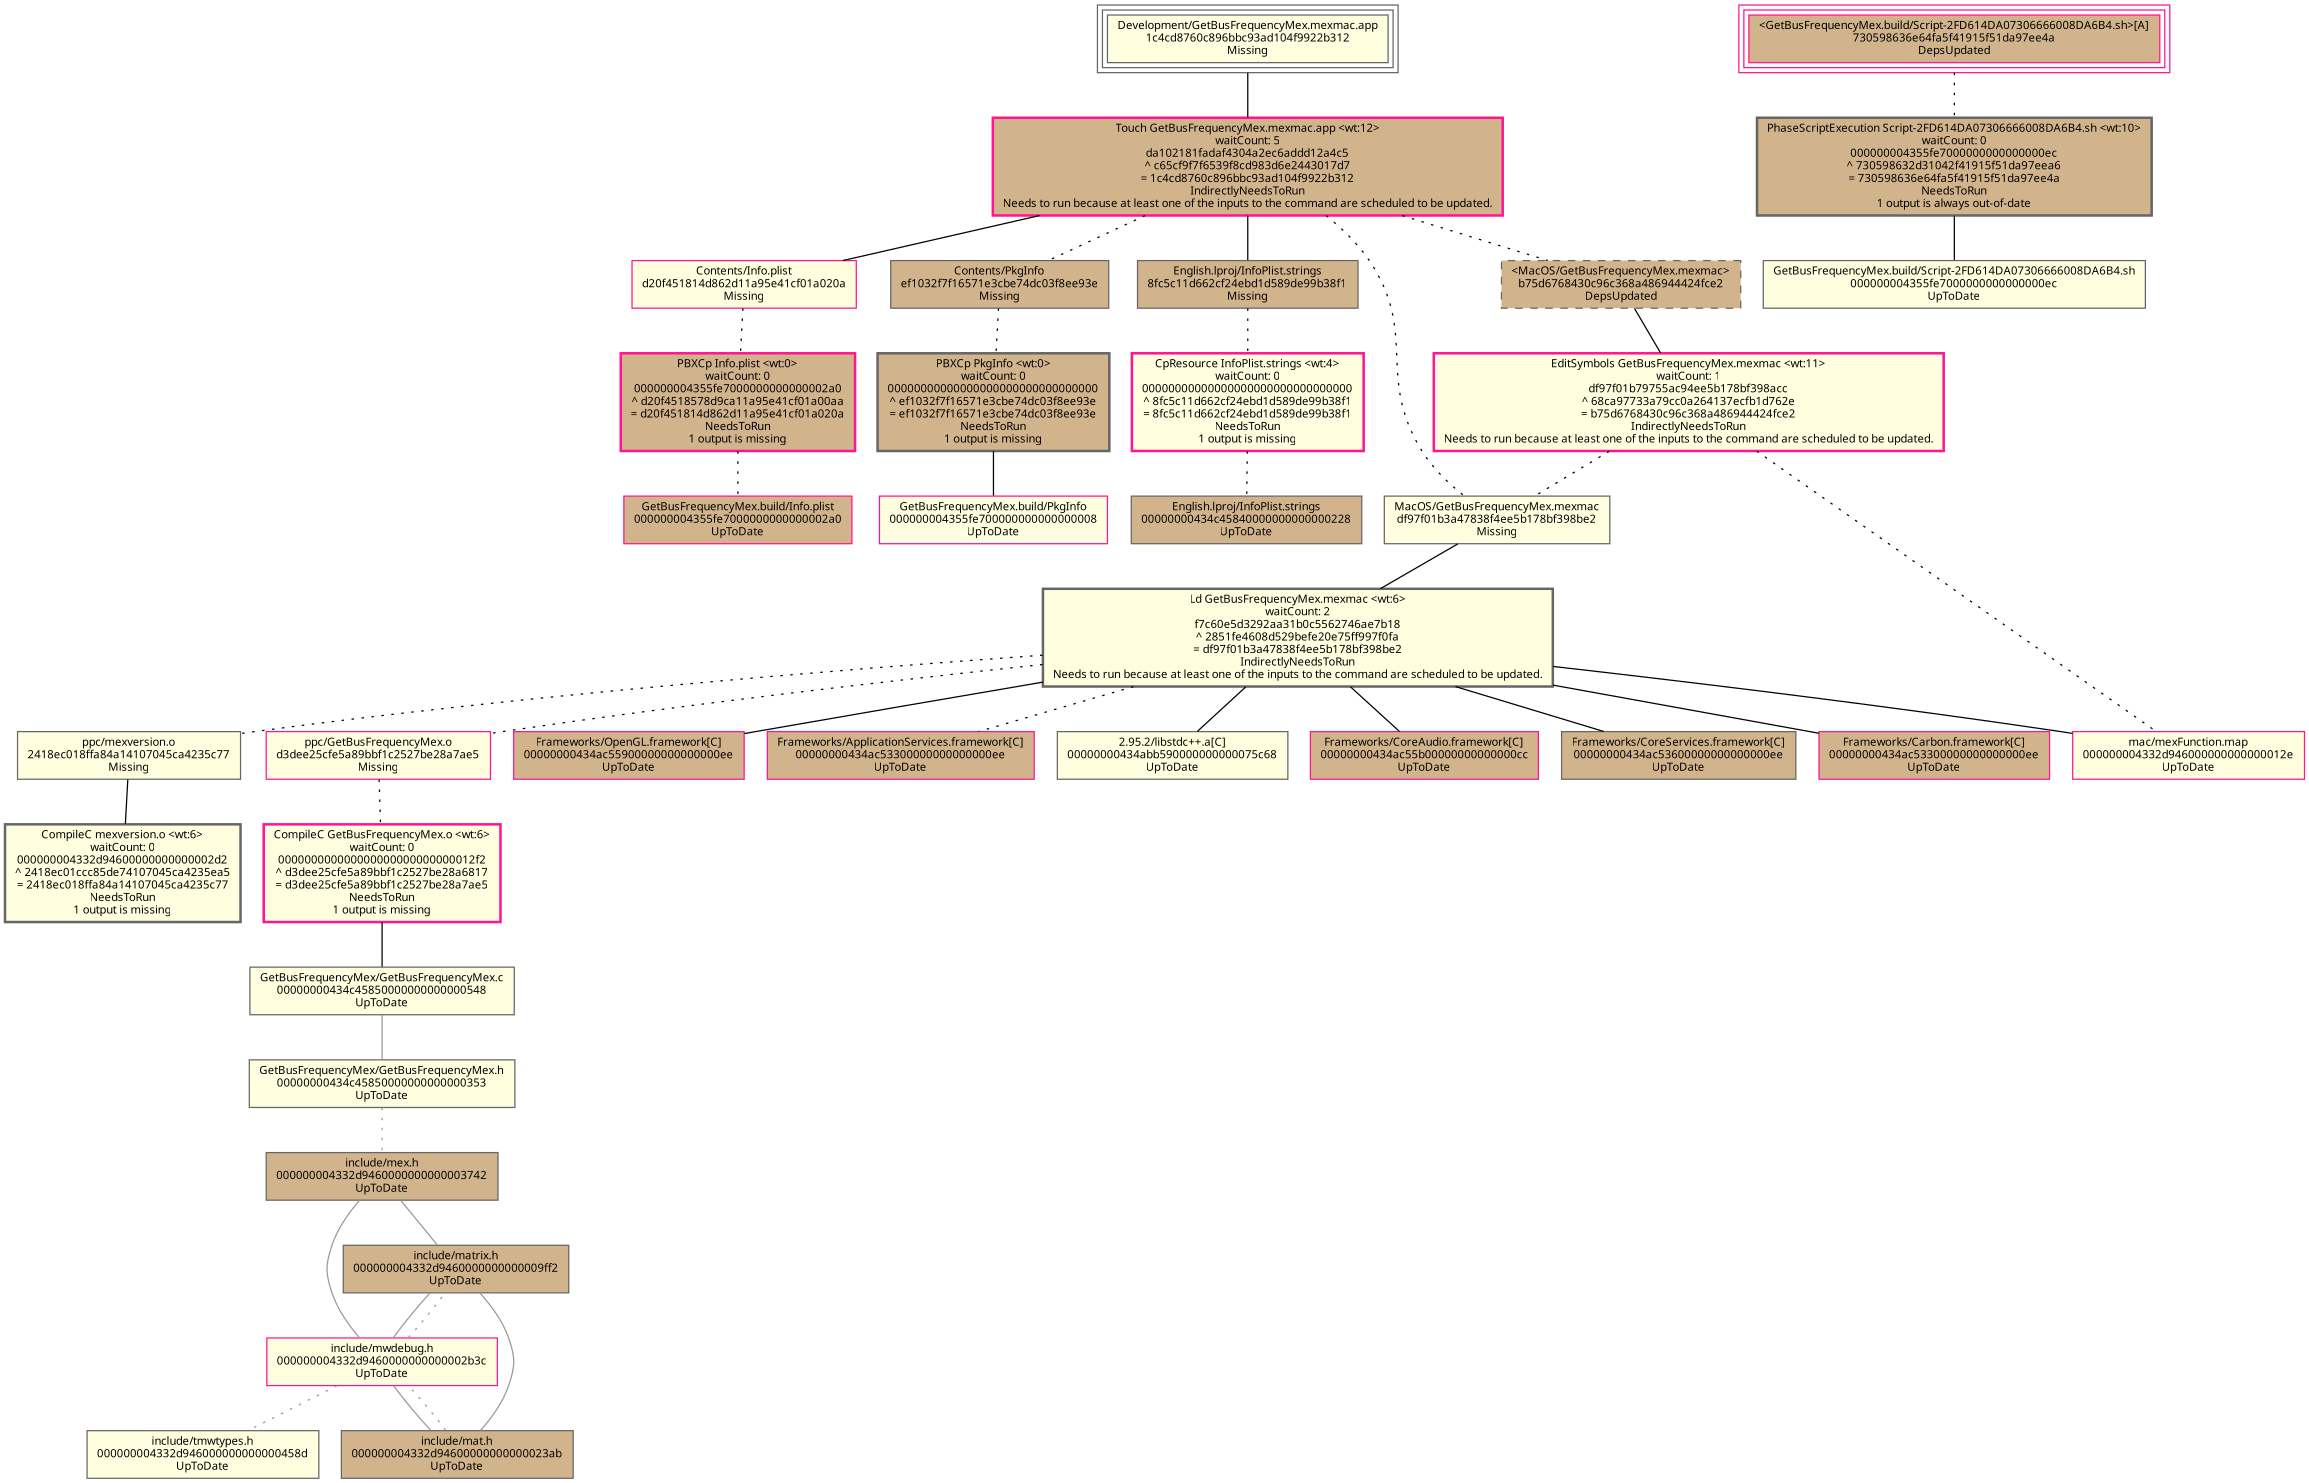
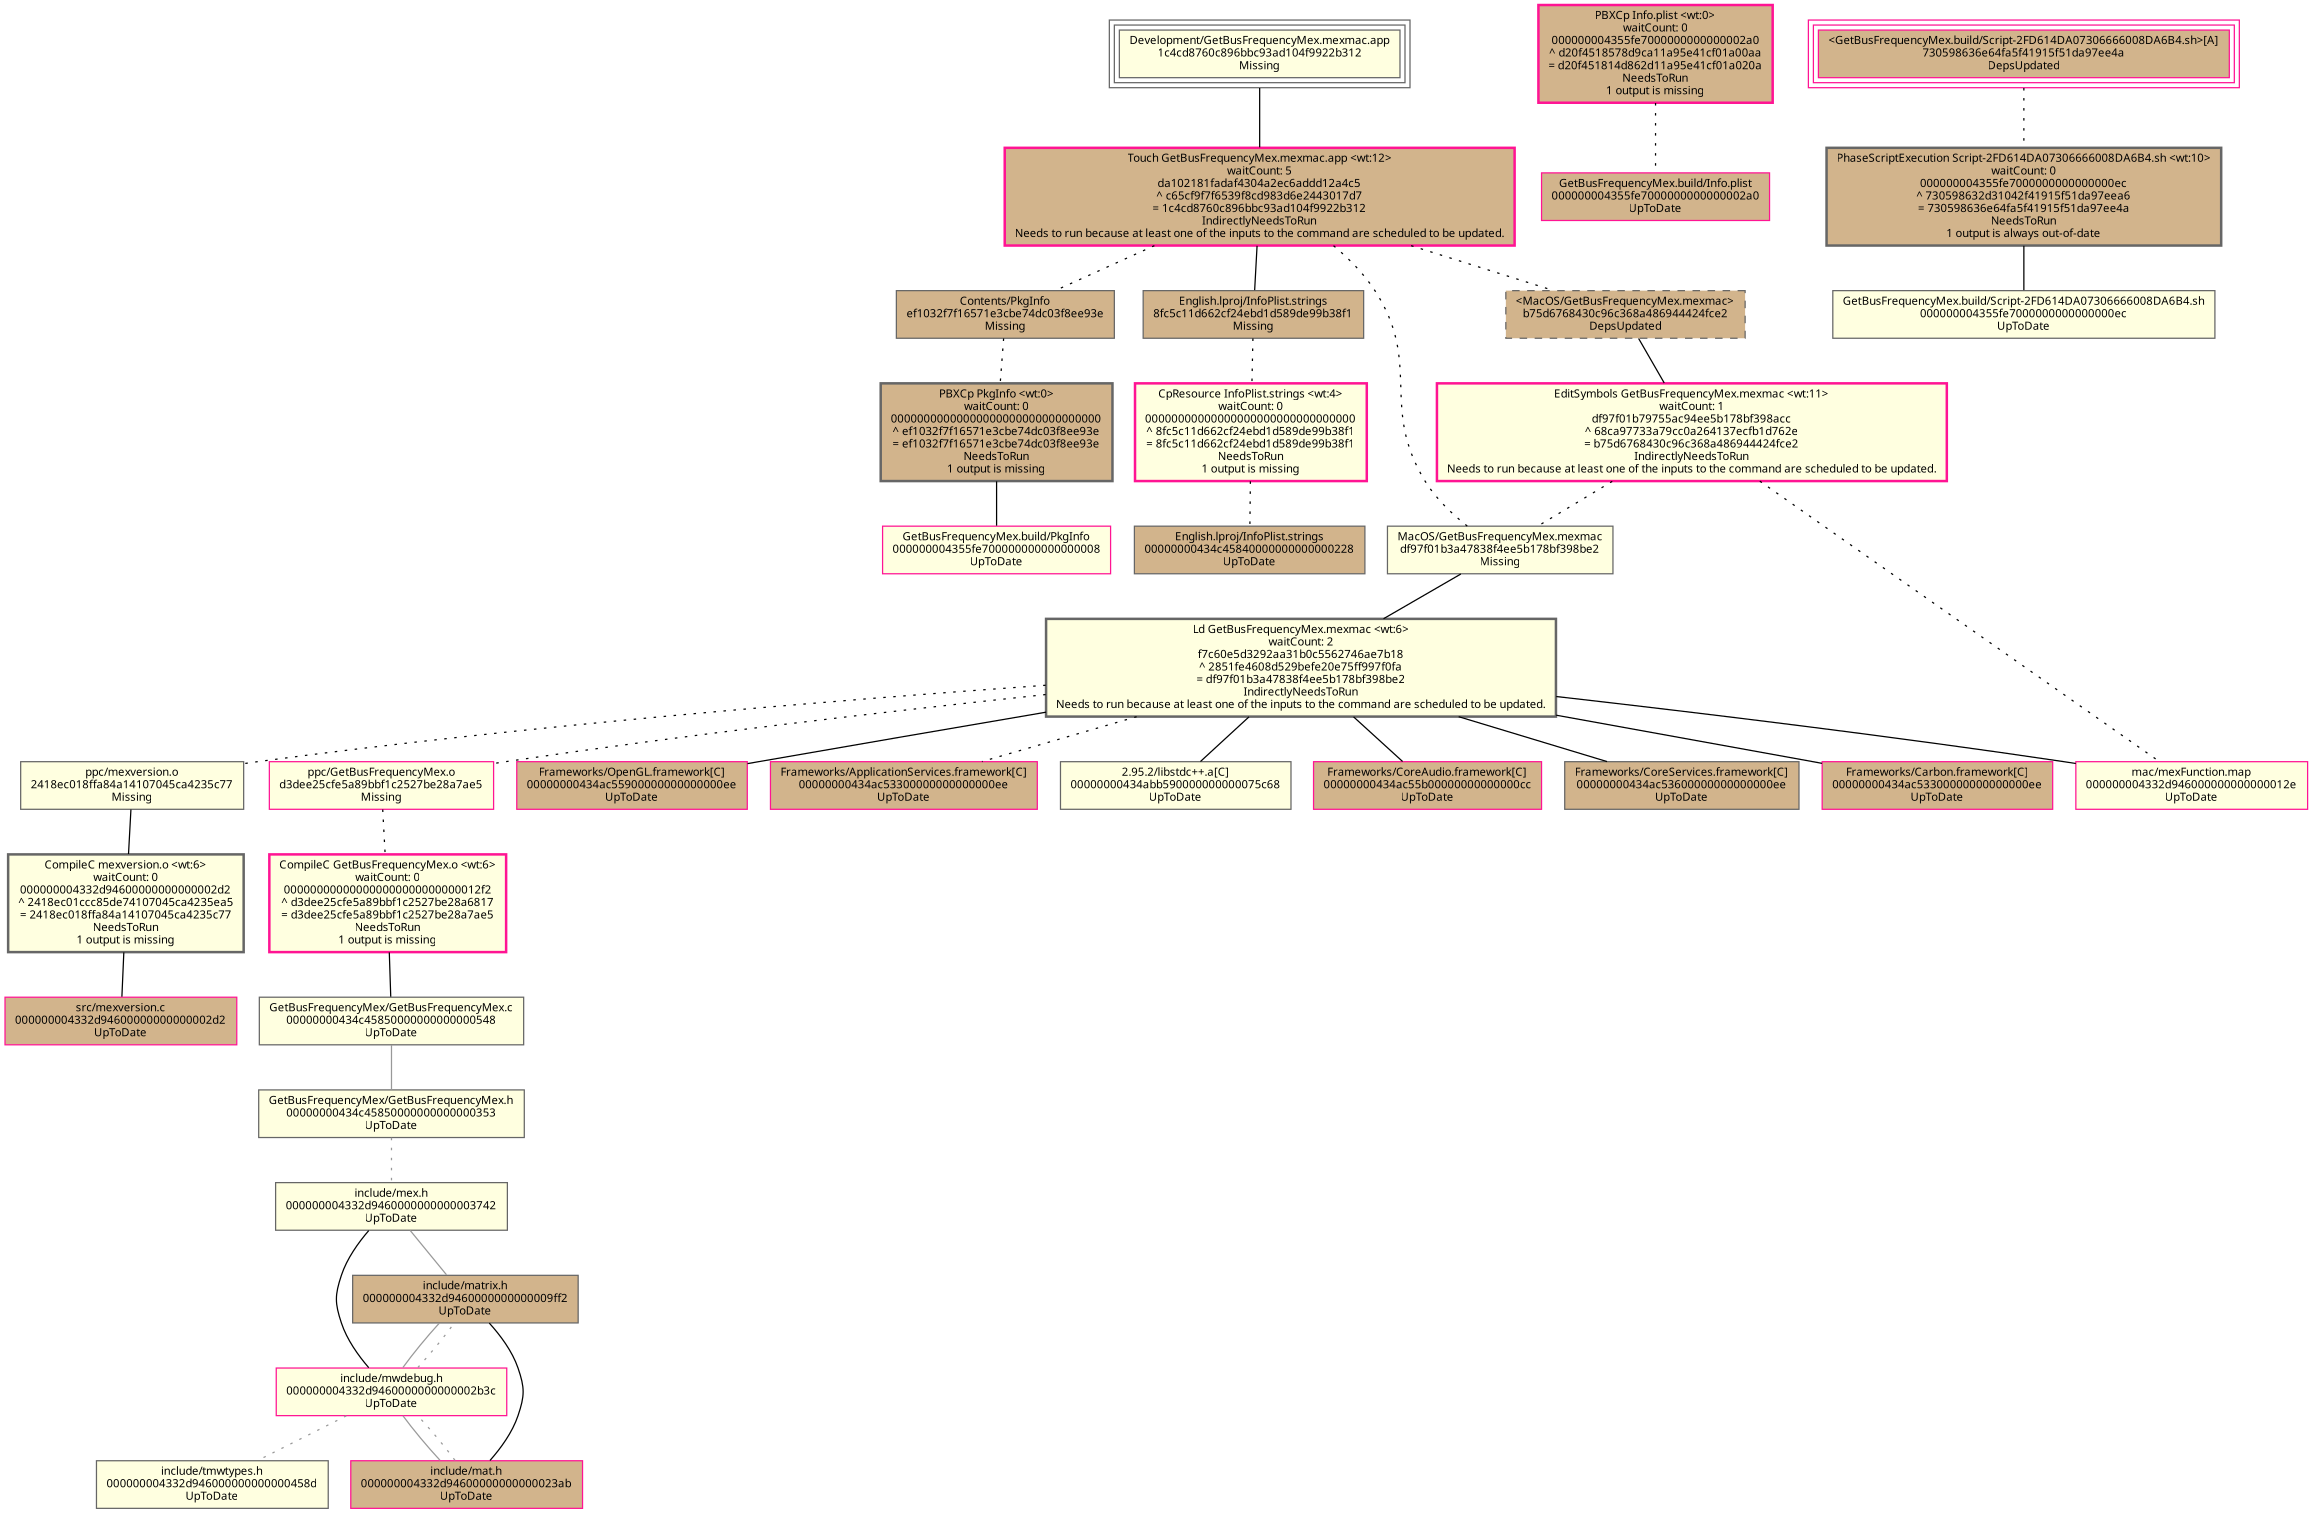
(744, 284) -> none
none -> (121, 1021)
(382, 1176) -> (391, 1206)
(327, 1269) -> (336, 1299)
(514, 1362) -> (523, 1392)
(457, 1454) -> (467, 1485)
